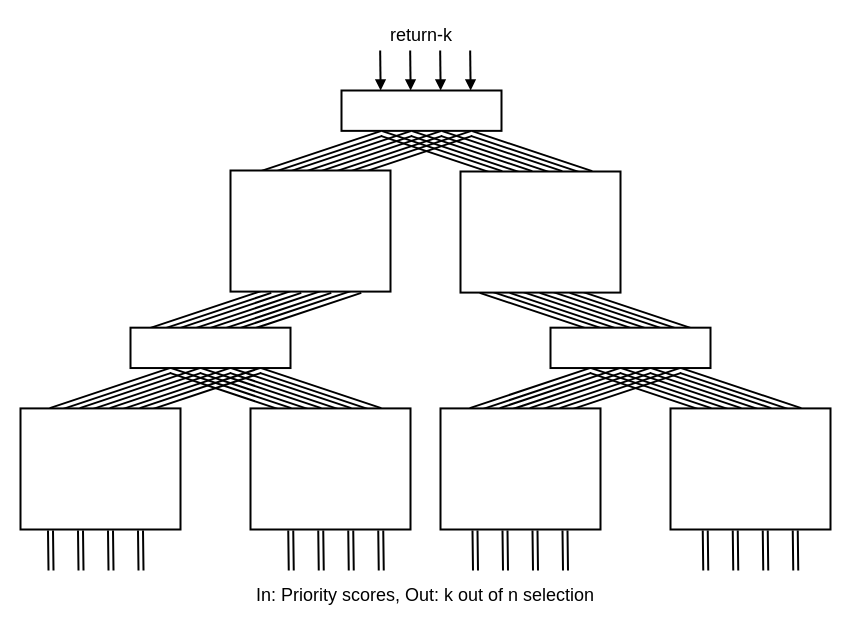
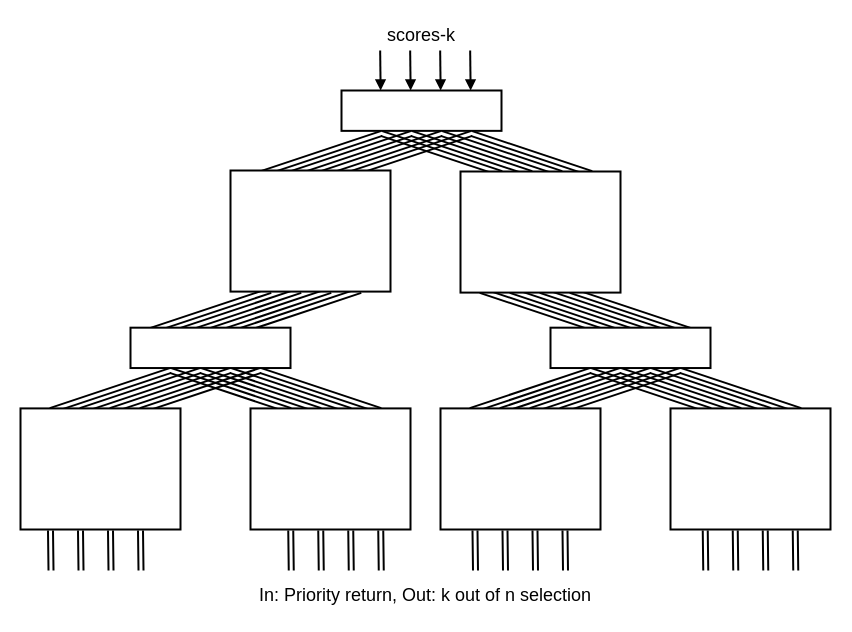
(422, 36) -> (422, 36)
(426, 596) -> (426, 596)
